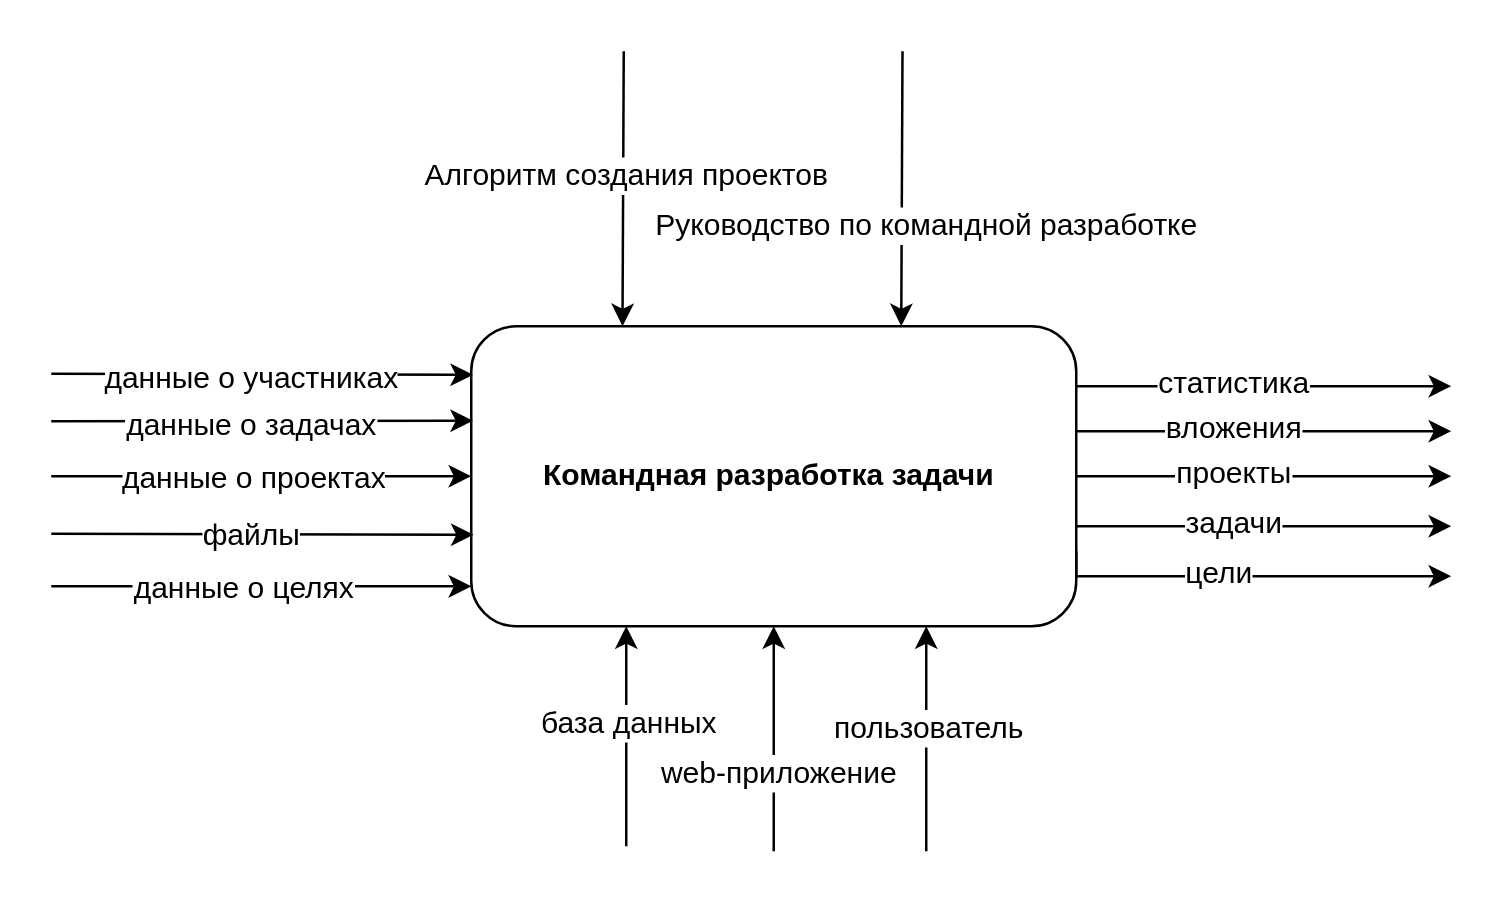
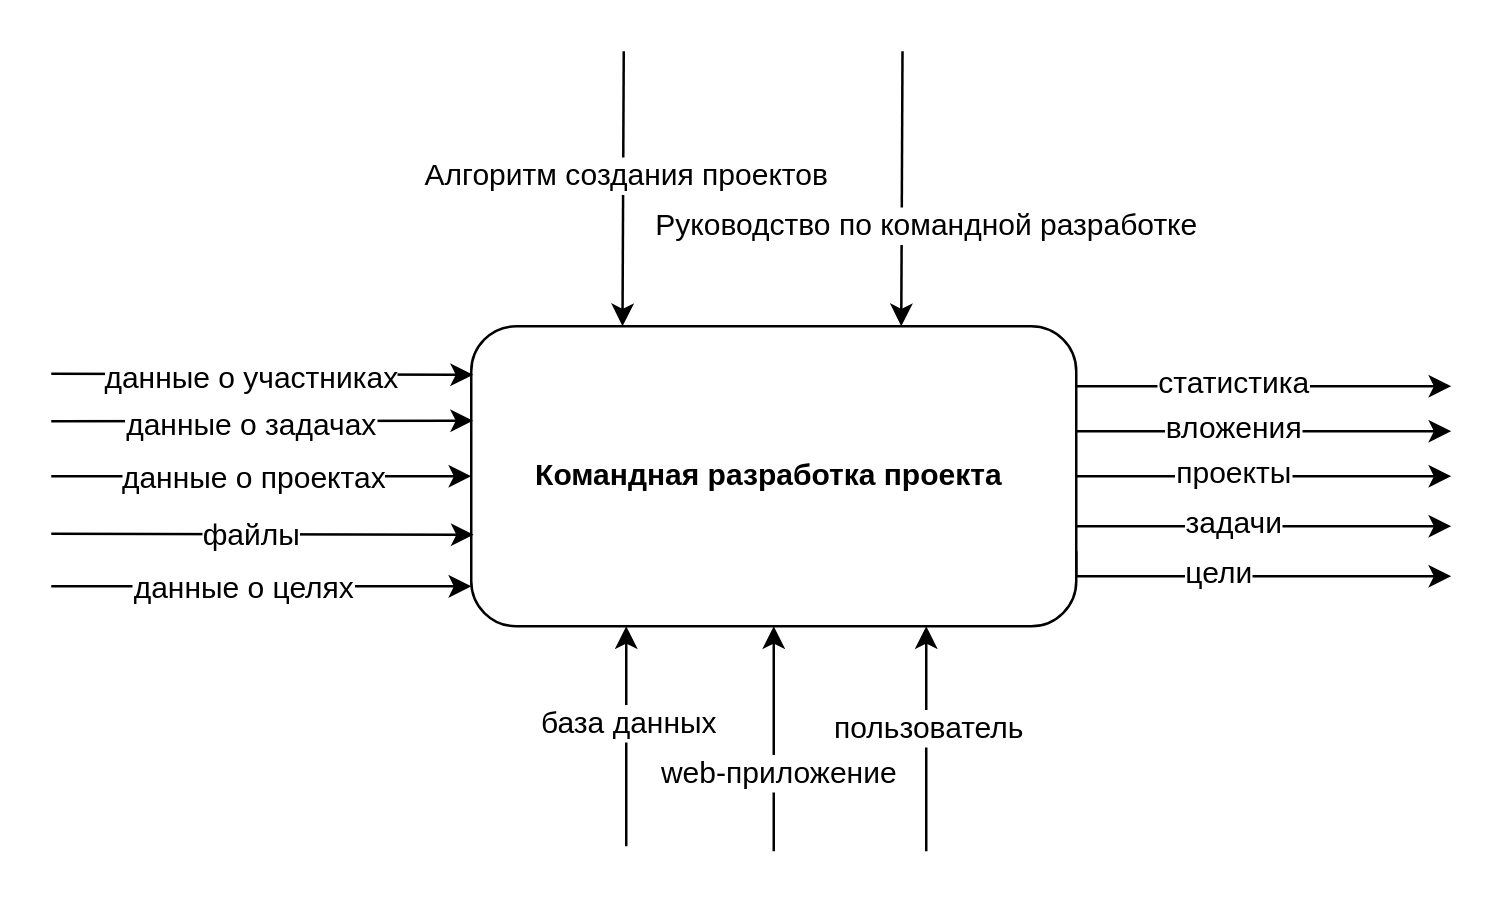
(774, 476) -> (774, 476)
